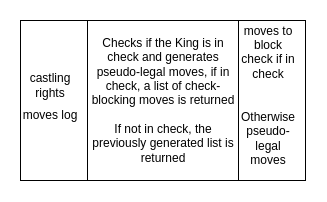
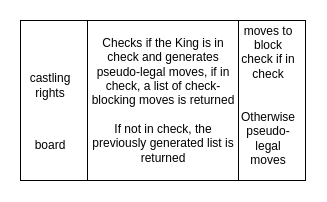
(51, 116) -> none
none -> (51, 146)
